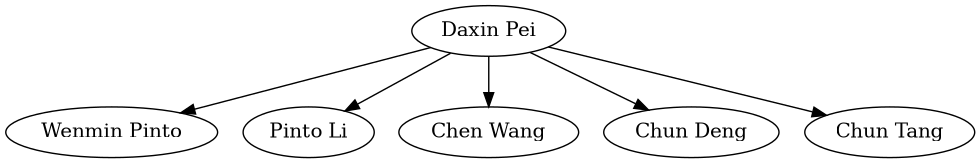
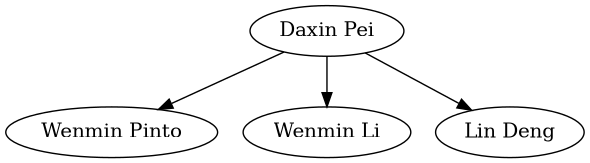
(309, 132) -> (327, 132)
(489, 132) -> none
(691, 132) -> (510, 132)
(890, 132) -> none
